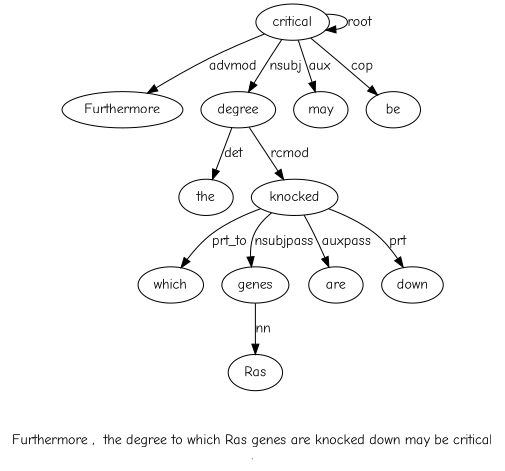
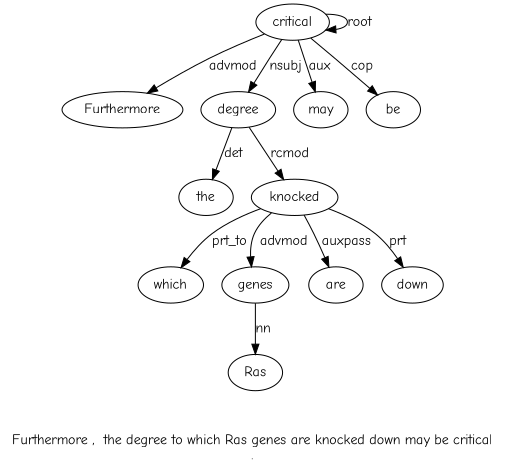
(284, 241) -> (284, 241)
